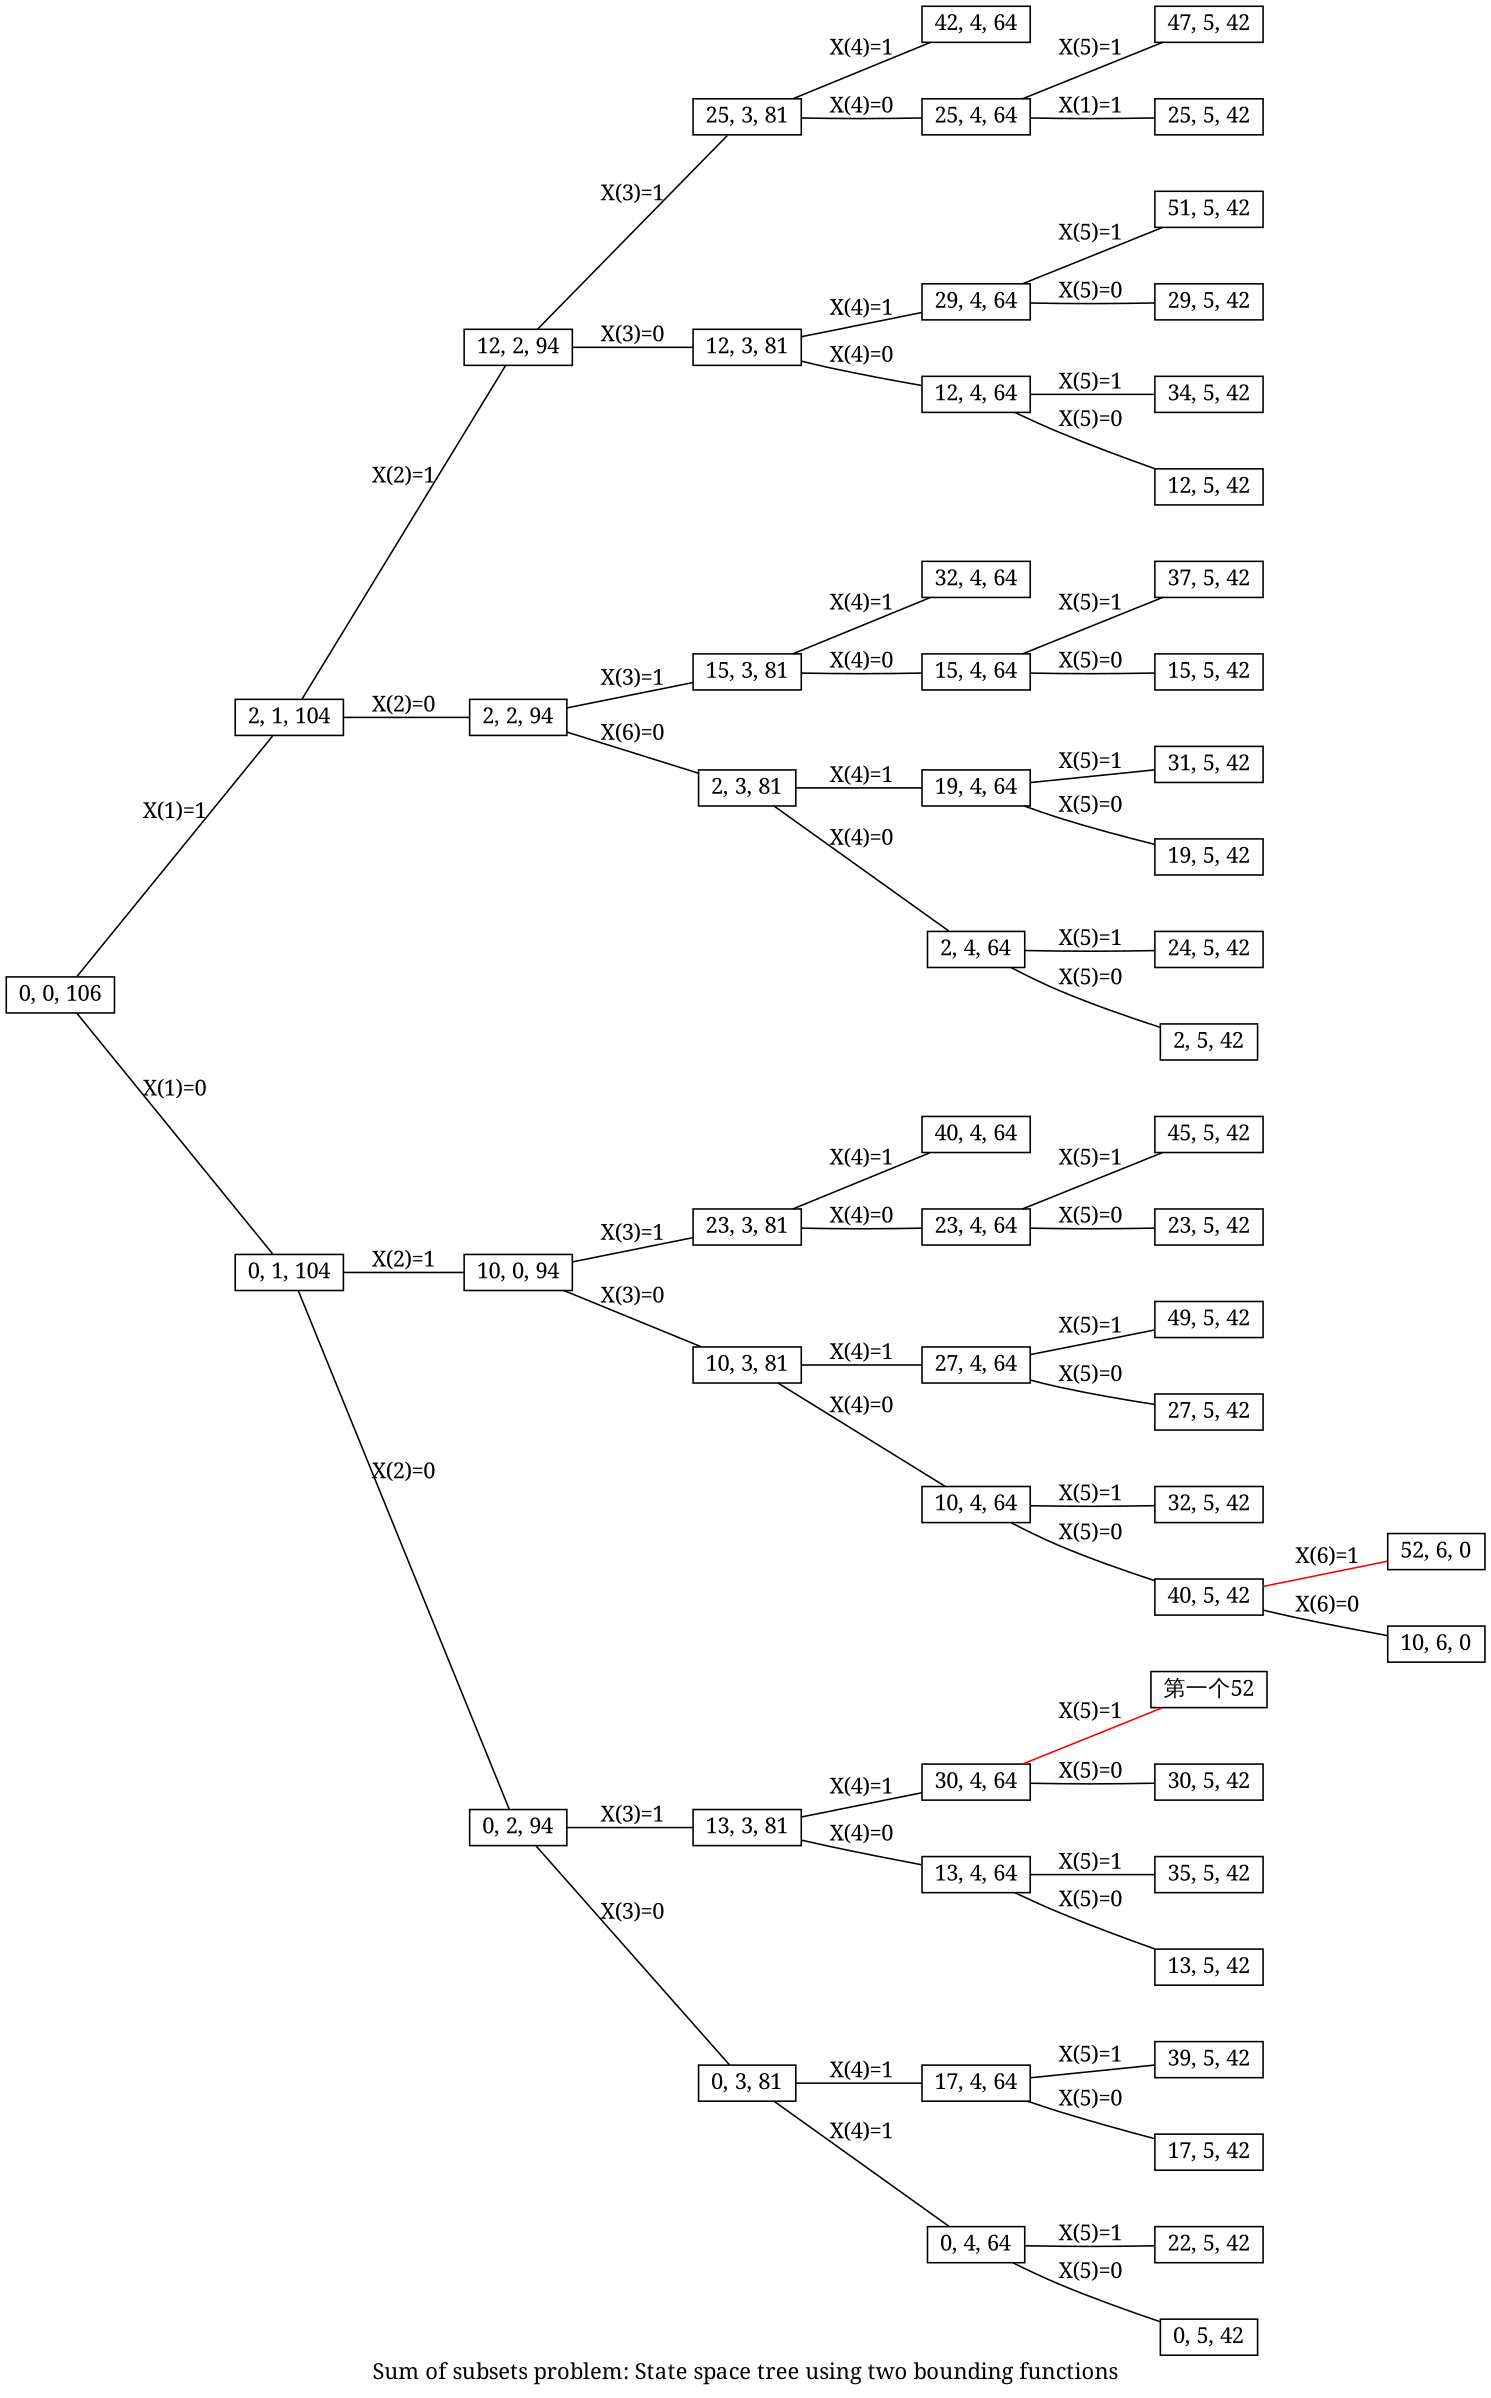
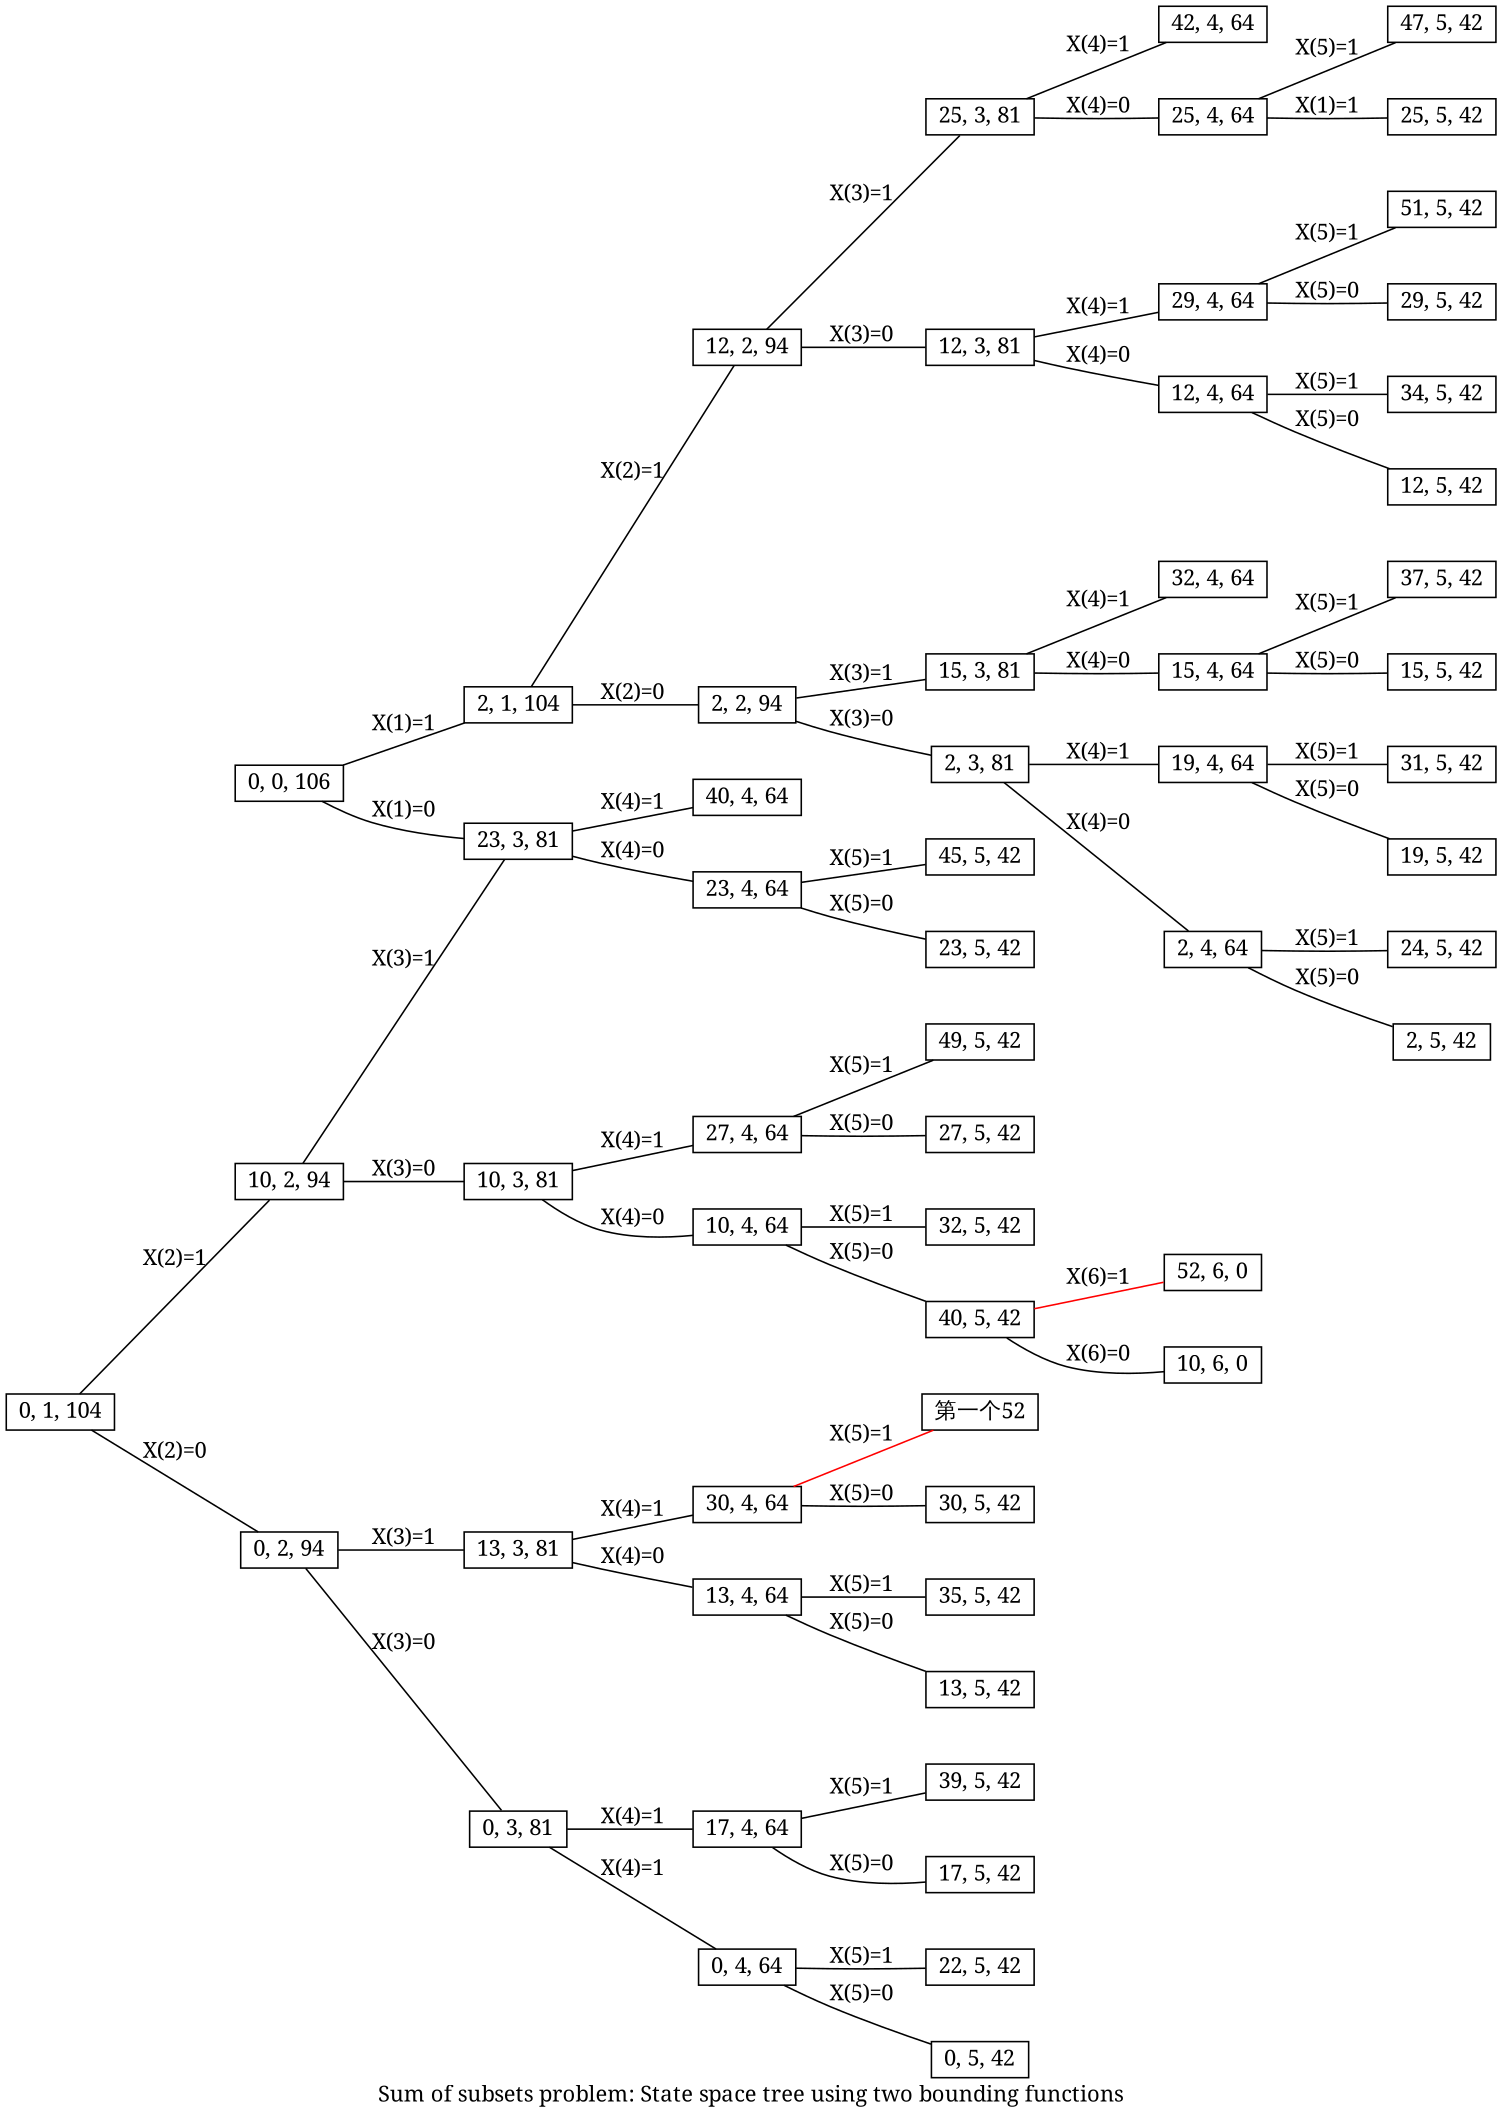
(633, 734) -> (862, 720)
(175, 1133) -> (391, 828)
(518, 1272) -> (289, 1182)
